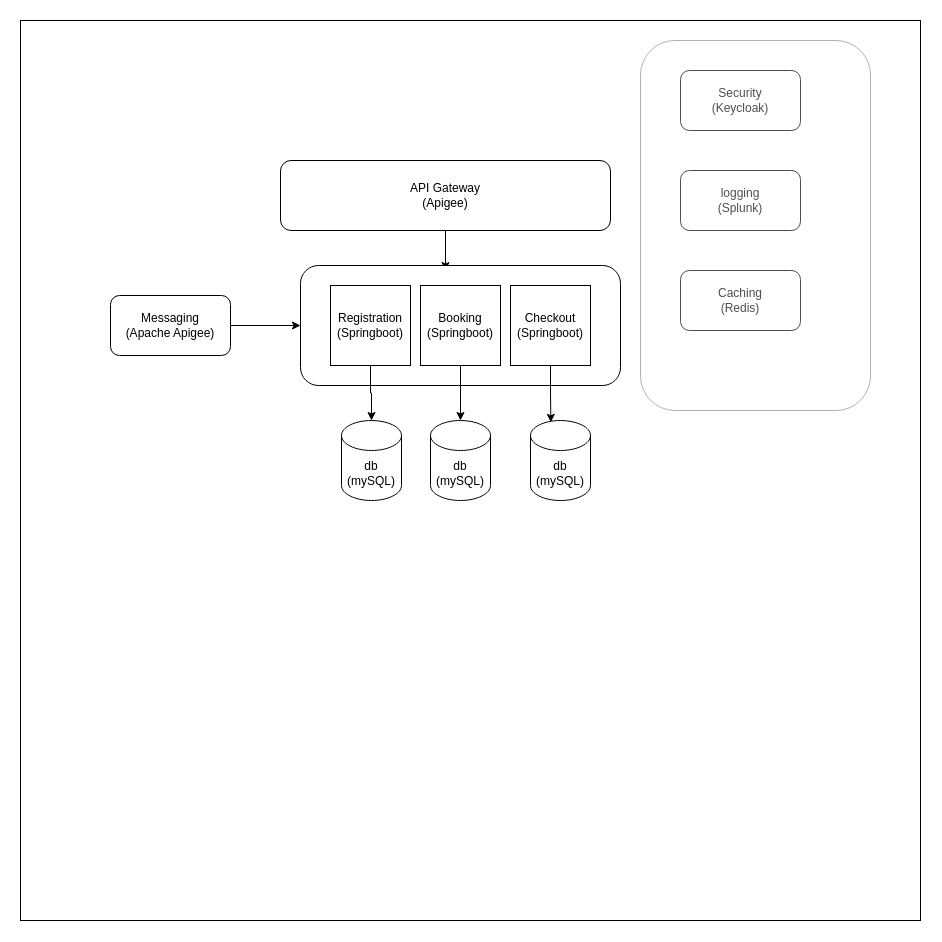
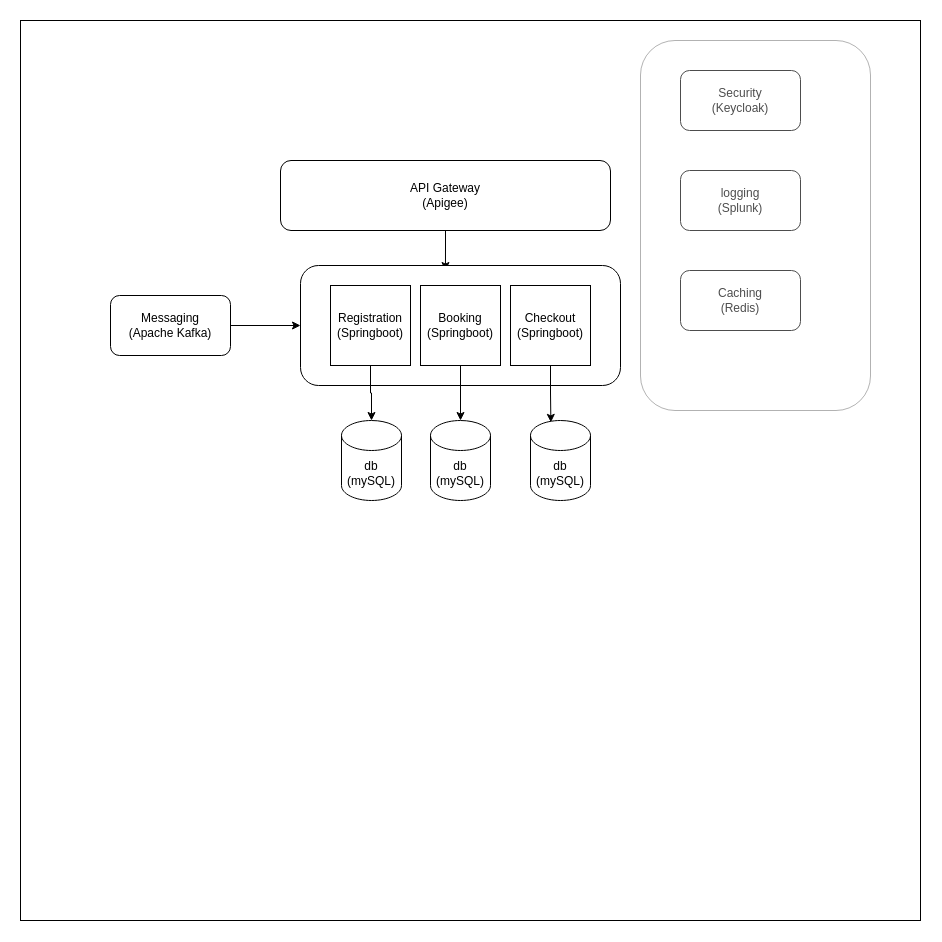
(171, 326) -> (171, 326)
